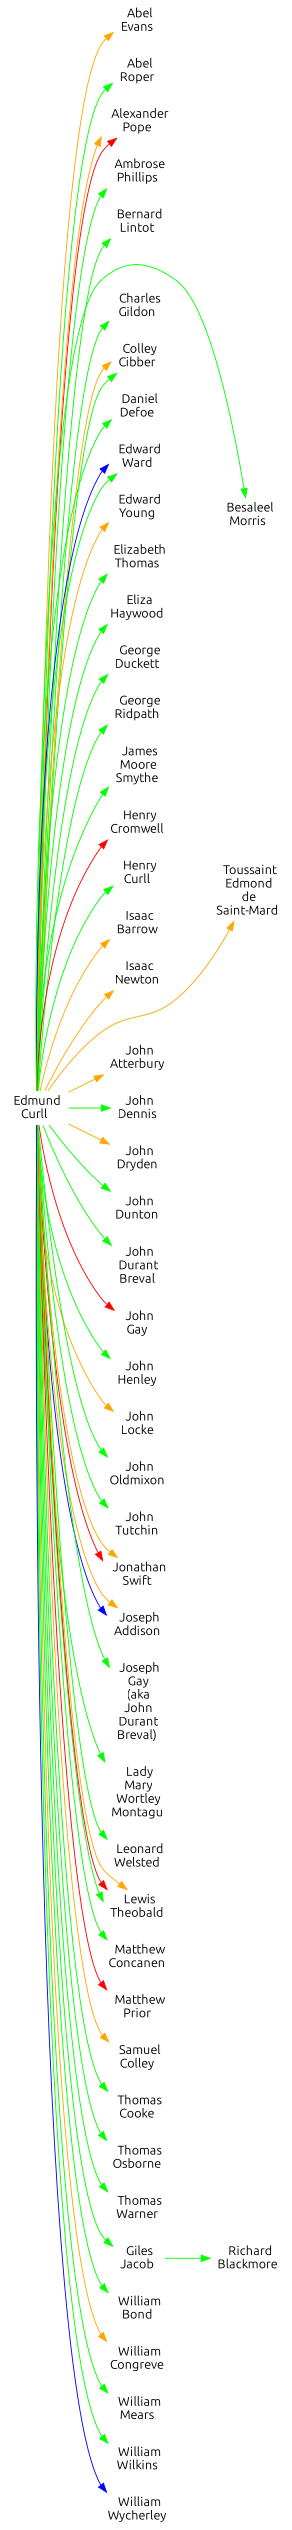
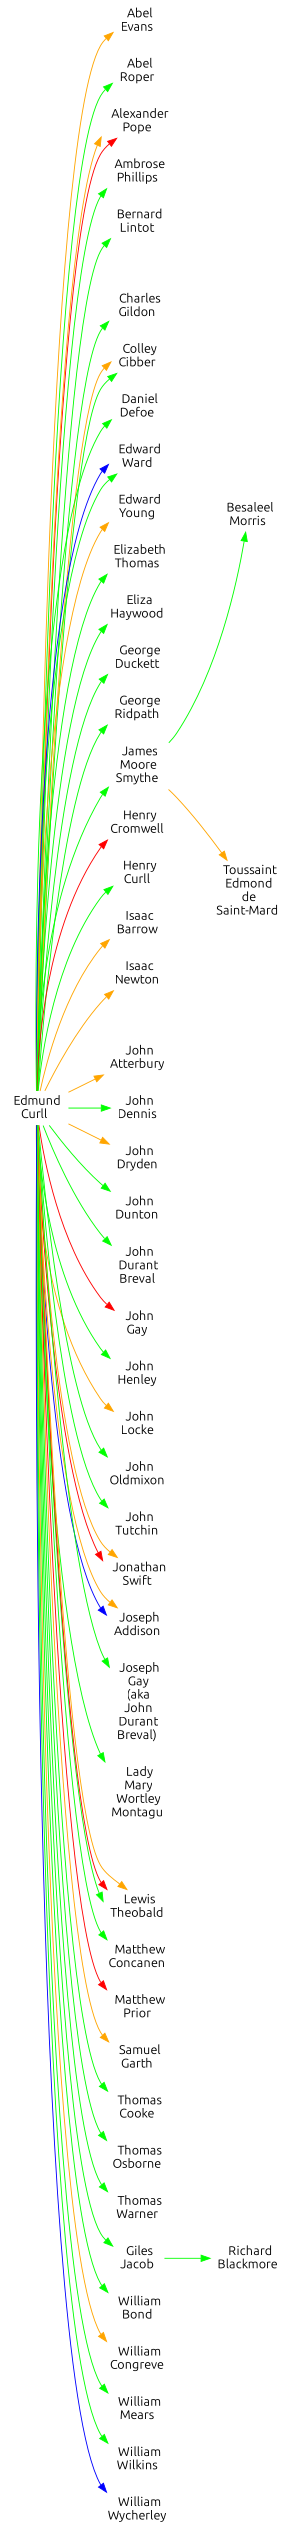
(99, 284) -> (218, 646)
(143, 1015) -> (196, 820)
(139, 1856) -> none
(139, 2064) -> (139, 2064)
